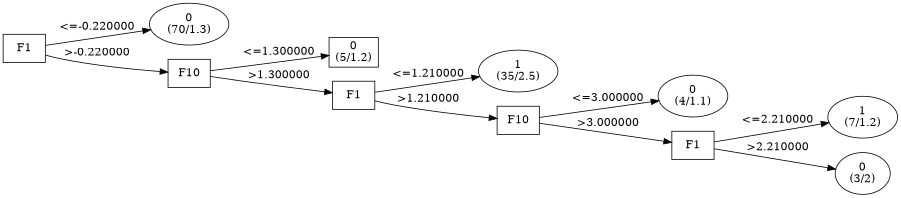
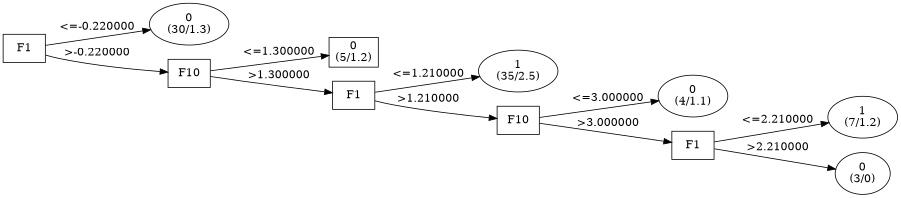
(189, 24) -> (189, 24)
(863, 173) -> (863, 173)
